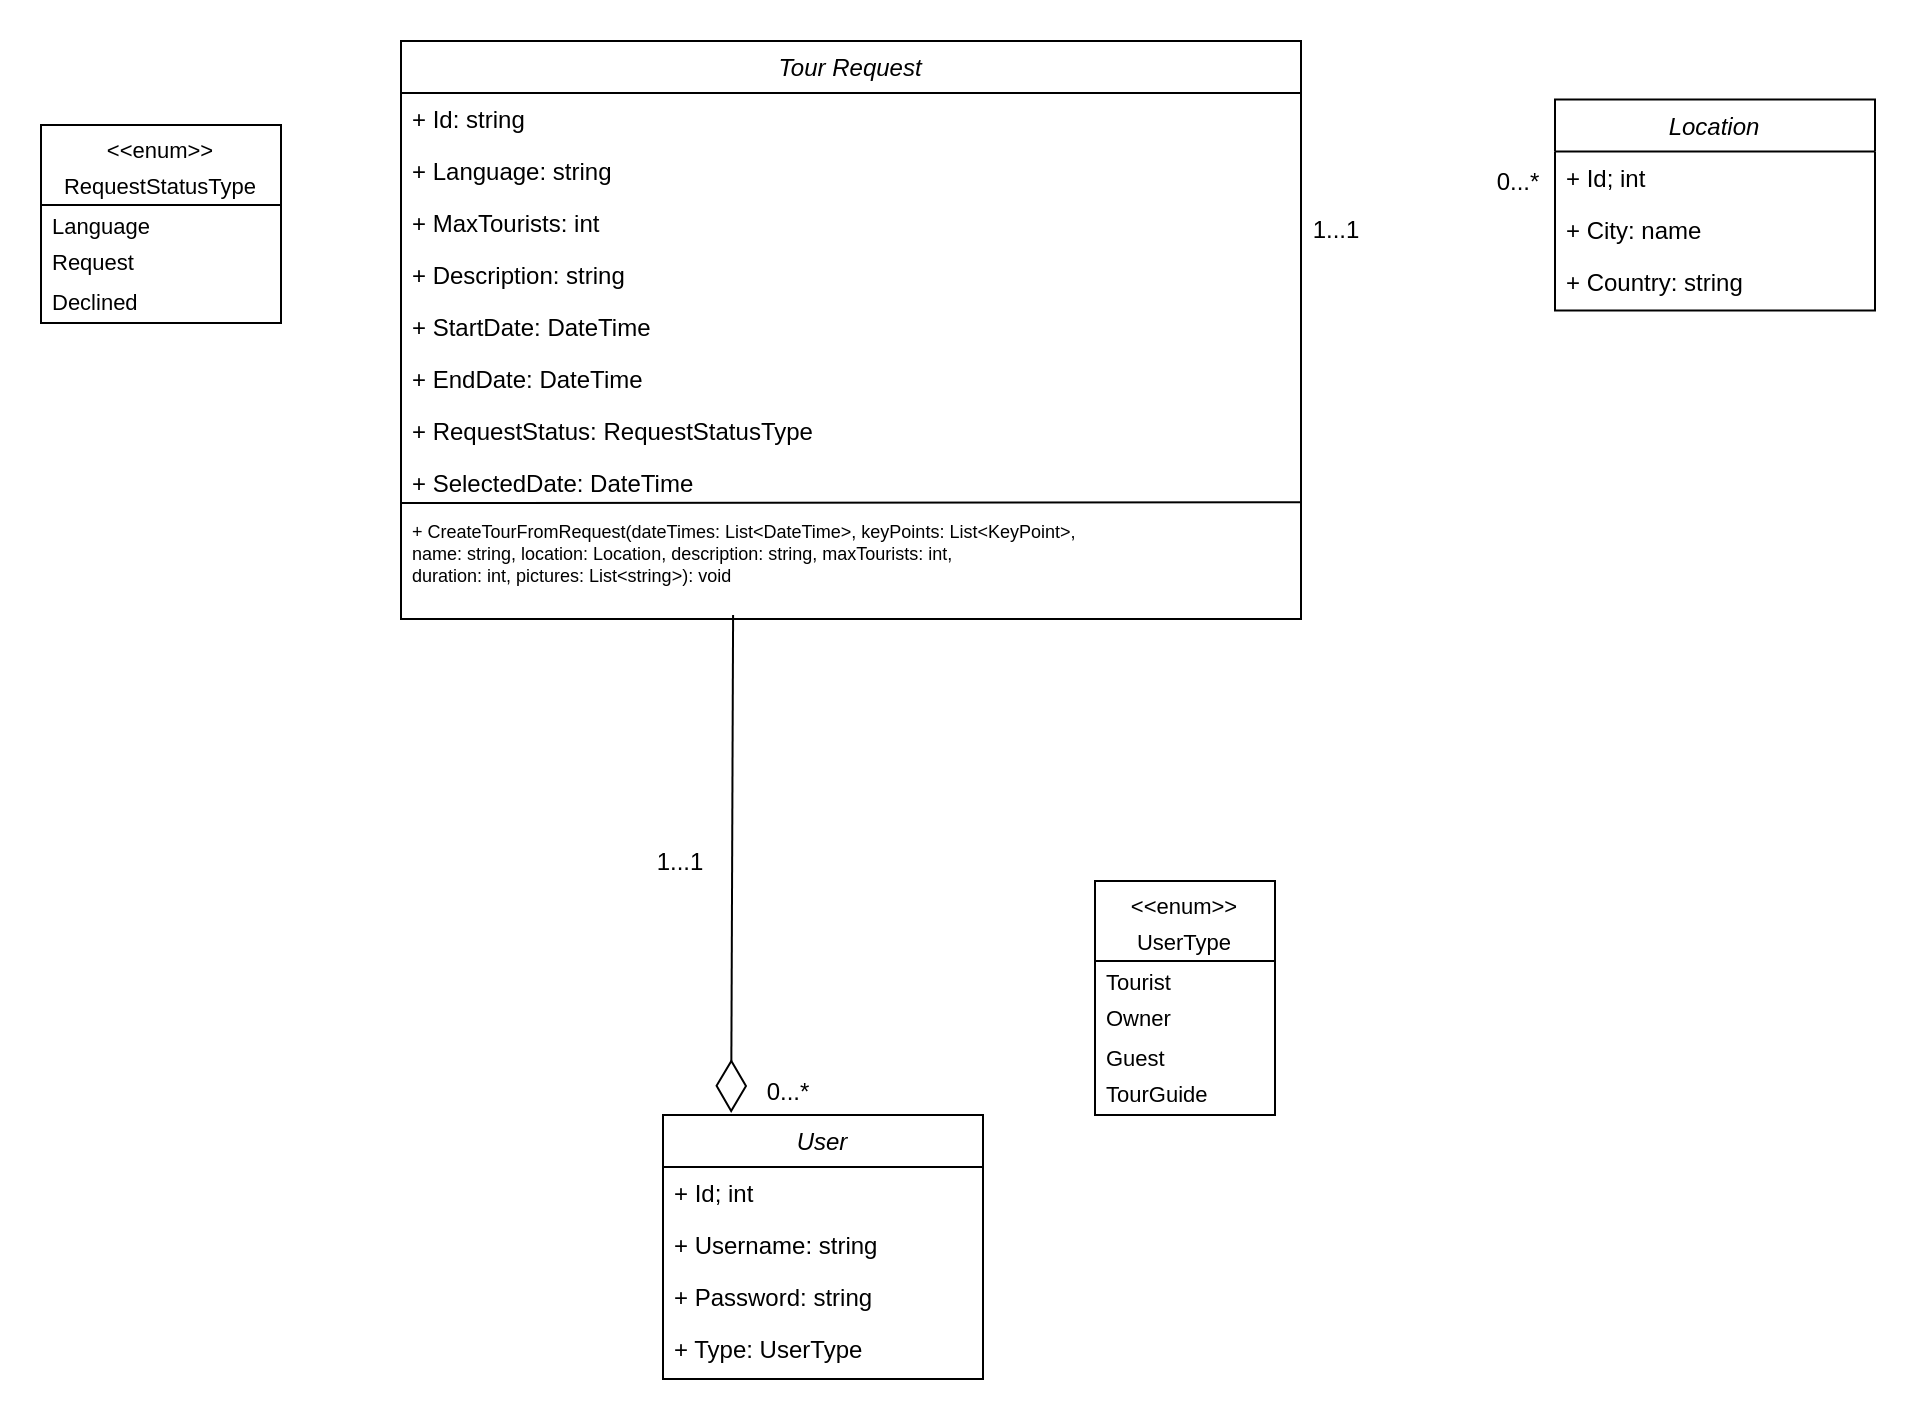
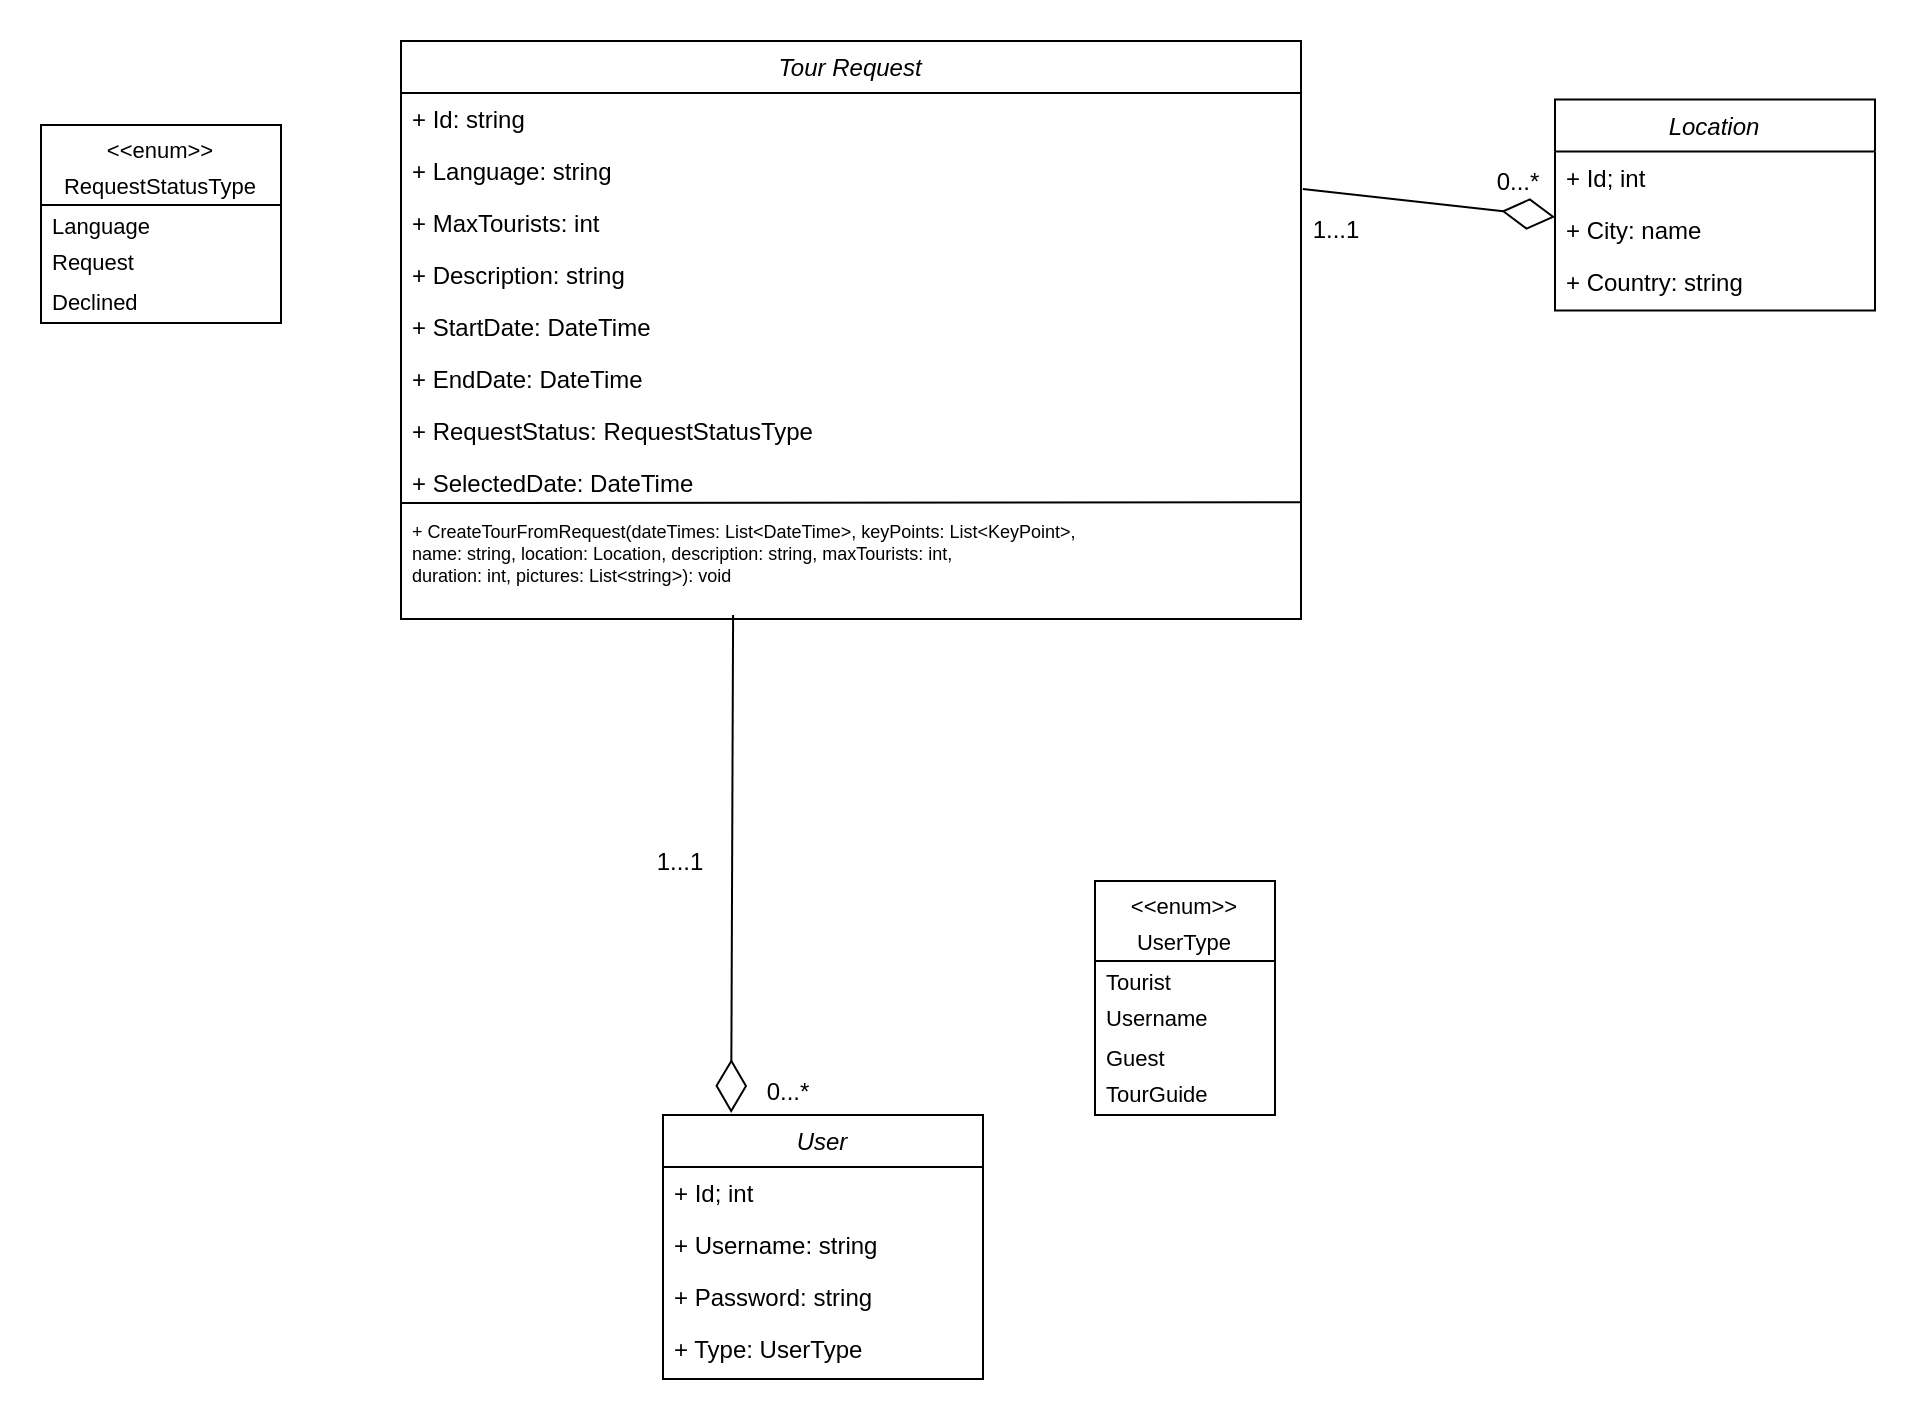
none -> (1404, 200)
(1137, 1019) -> (1155, 1019)
